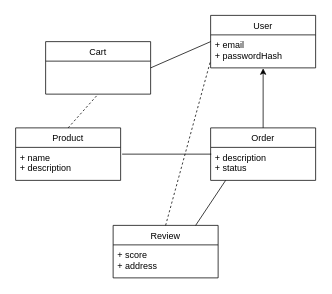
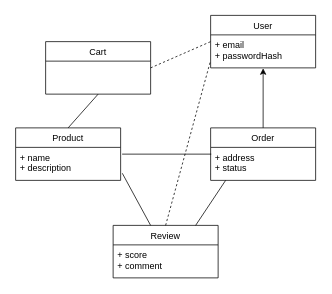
(180, 55) -> (180, 55)
(84, 110) -> (84, 110)
(244, 158) -> (236, 158)
none -> (135, 198)
(133, 255) -> (133, 255)
